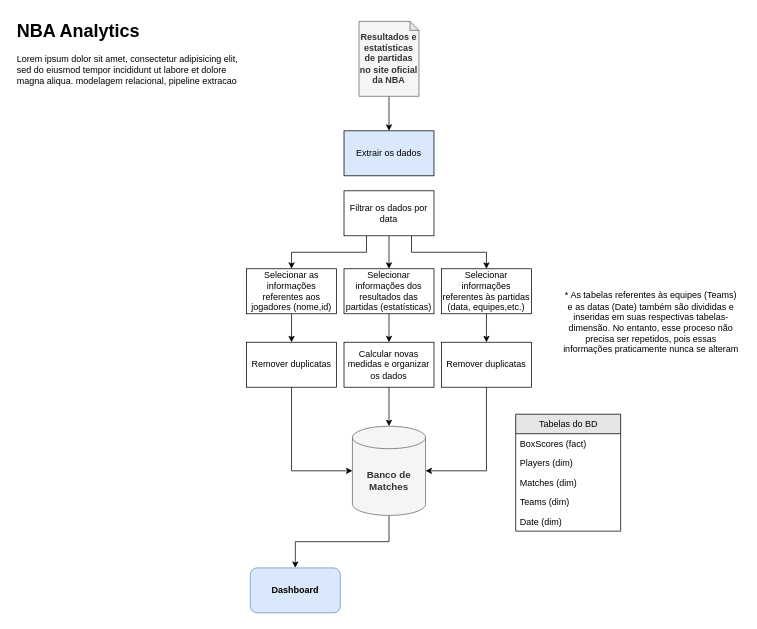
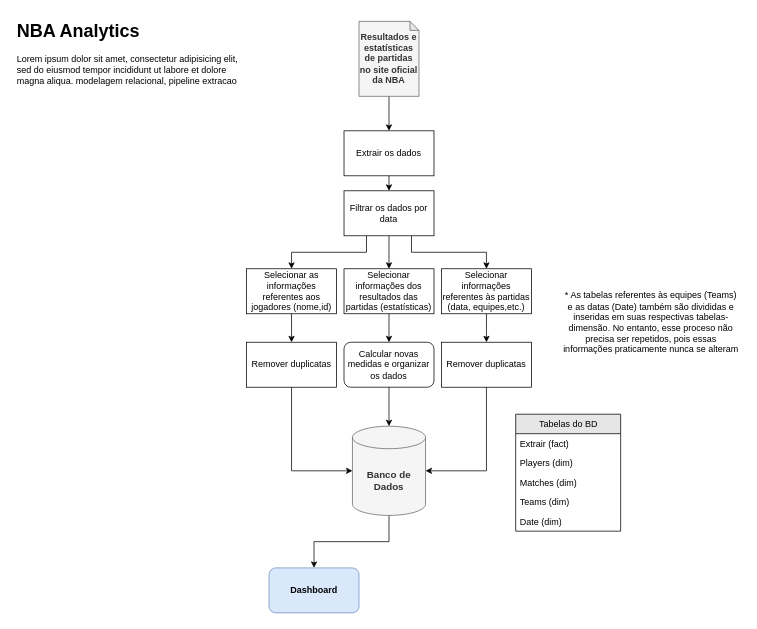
(389, 153) -> (389, 153)
none -> (389, 184)
(389, 365) -> (389, 365)
(559, 445) -> (553, 445)
(389, 480) -> (389, 480)
(295, 591) -> (314, 591)
